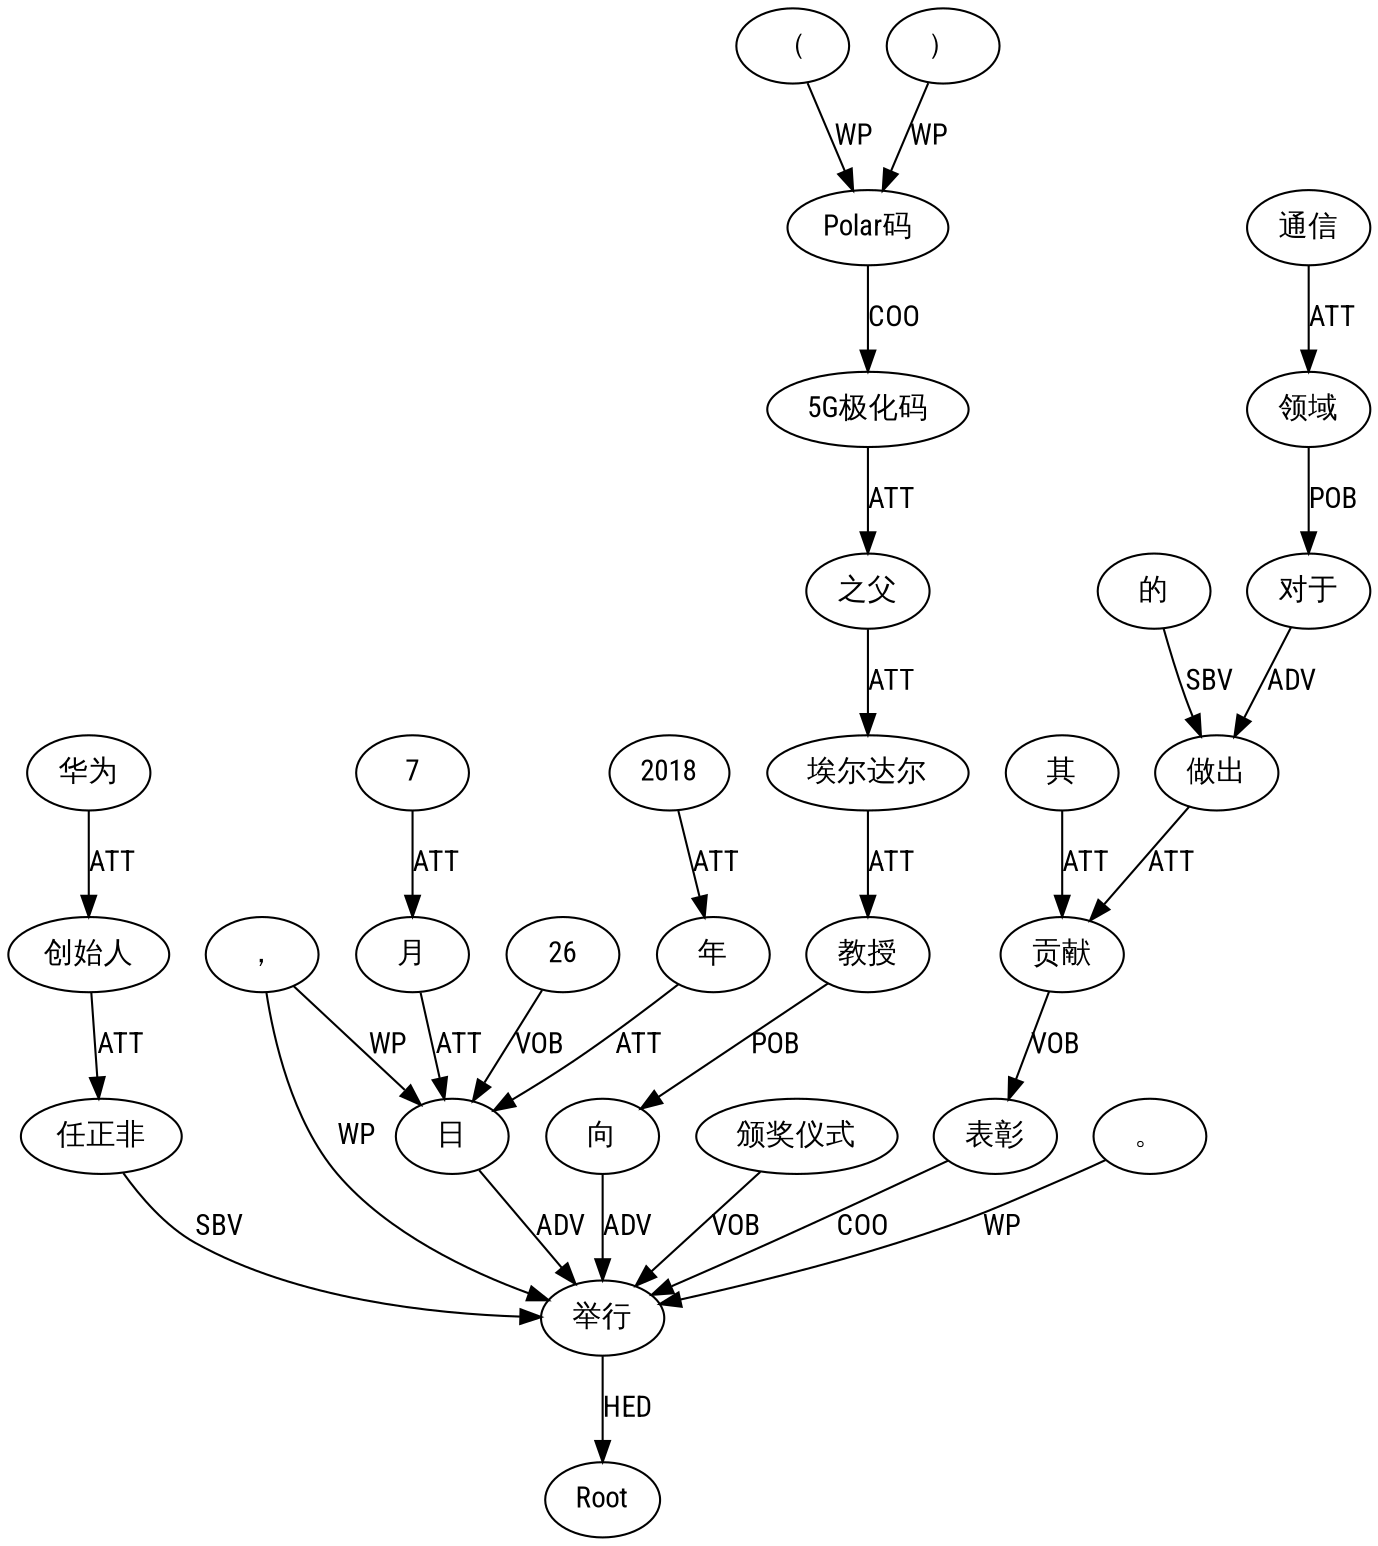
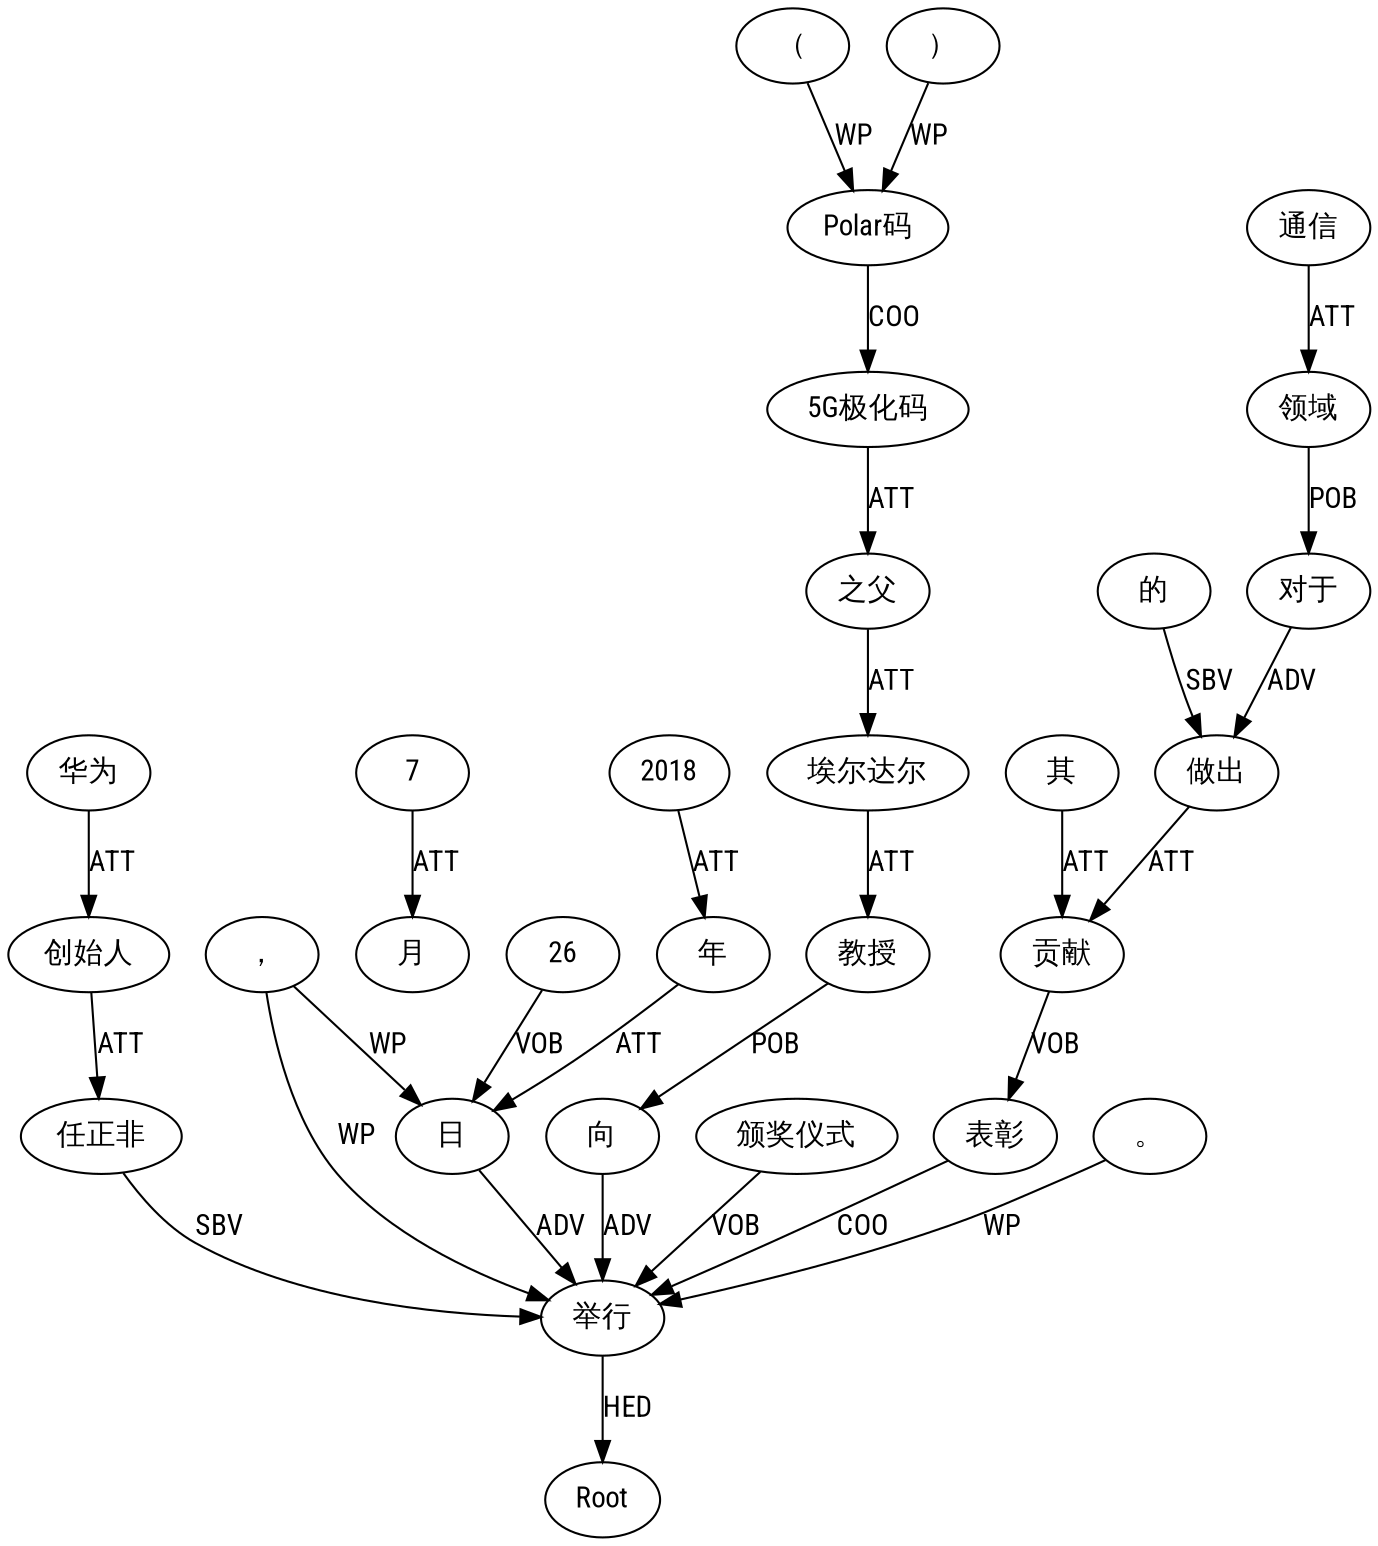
(430, 1035) -> none
